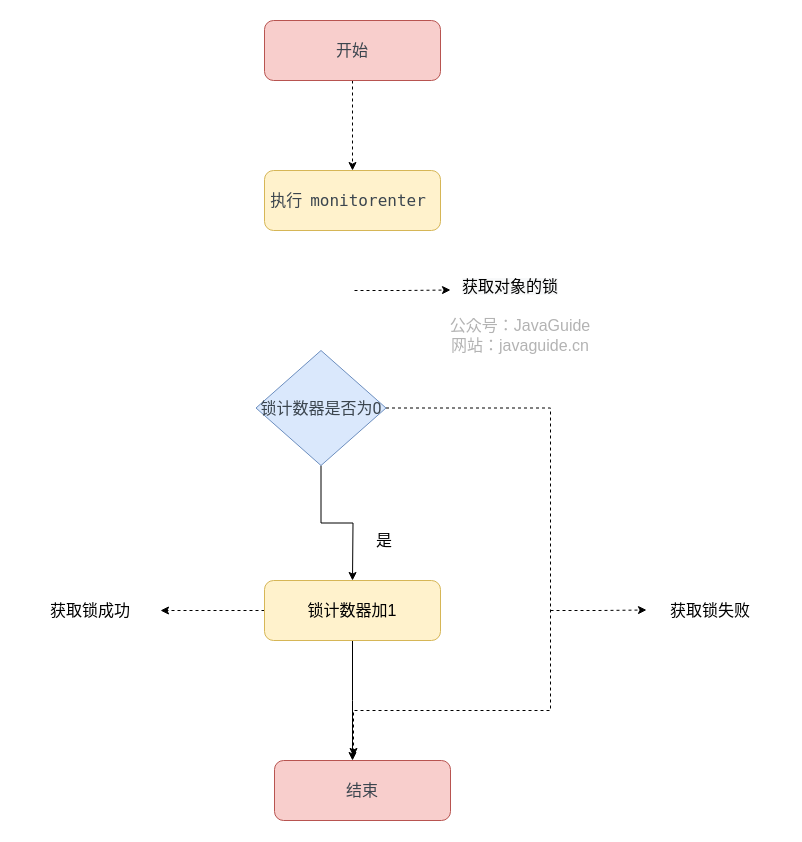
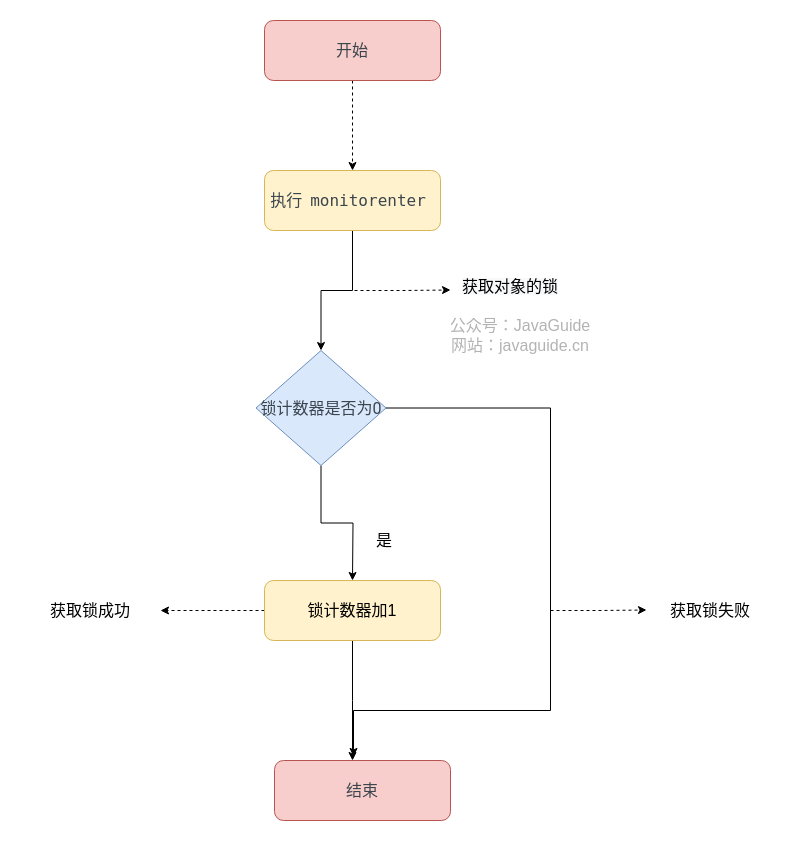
none -> (340, 291)
(551, 595) -> (551, 595)
